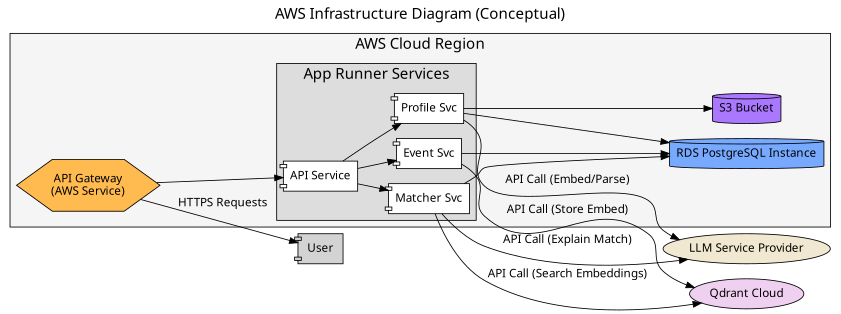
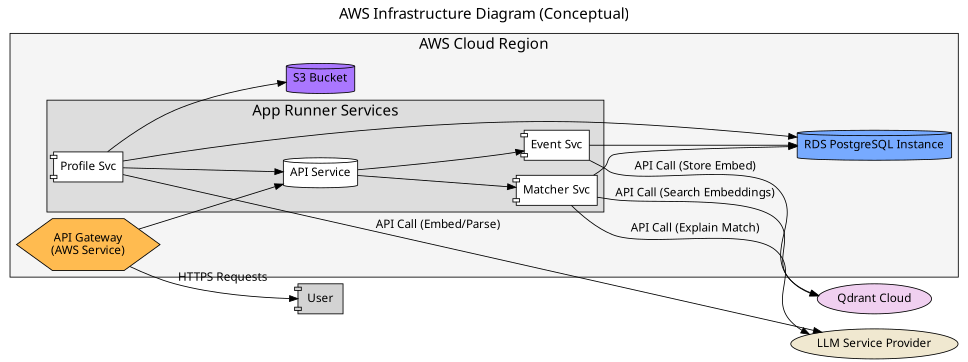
(368, 144) -> (199, 170)
(320, 176) -> (320, 173)
